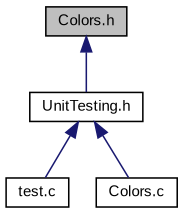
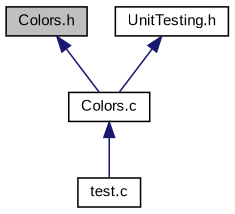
(86, 72) -> (83, 71)
(58, 157) -> (109, 158)
